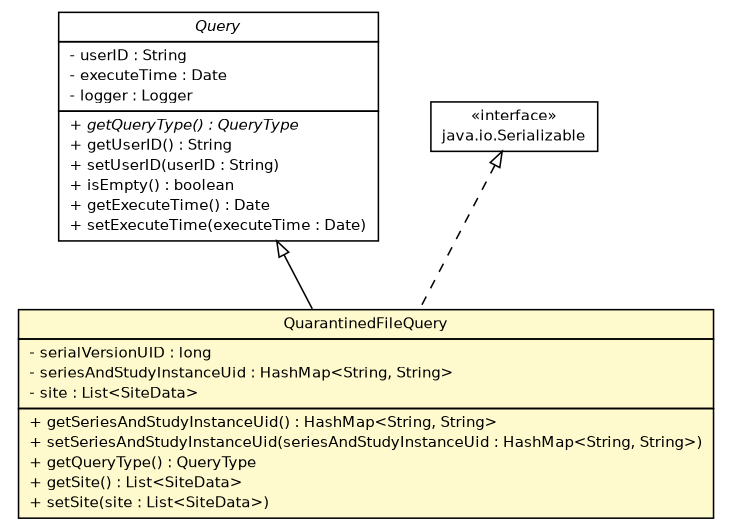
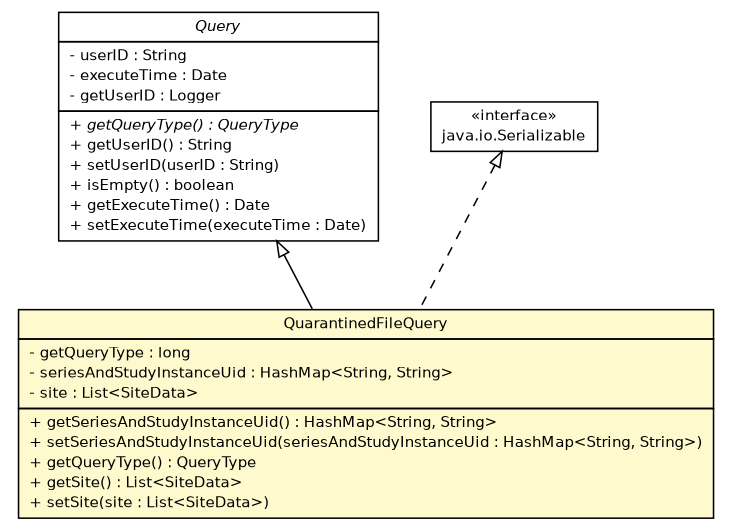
(131, 96) -> (145, 96)
(120, 353) -> (110, 353)
